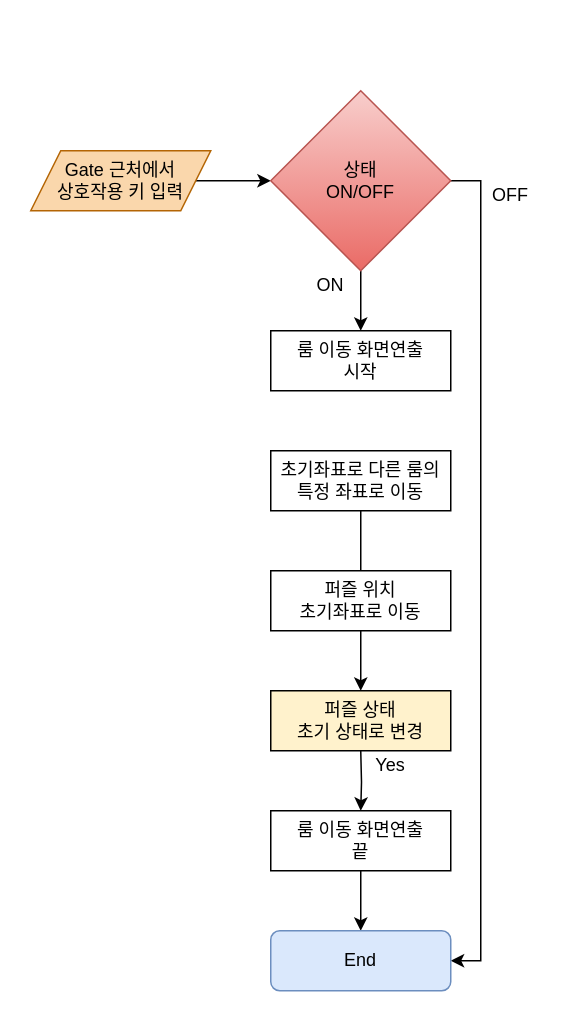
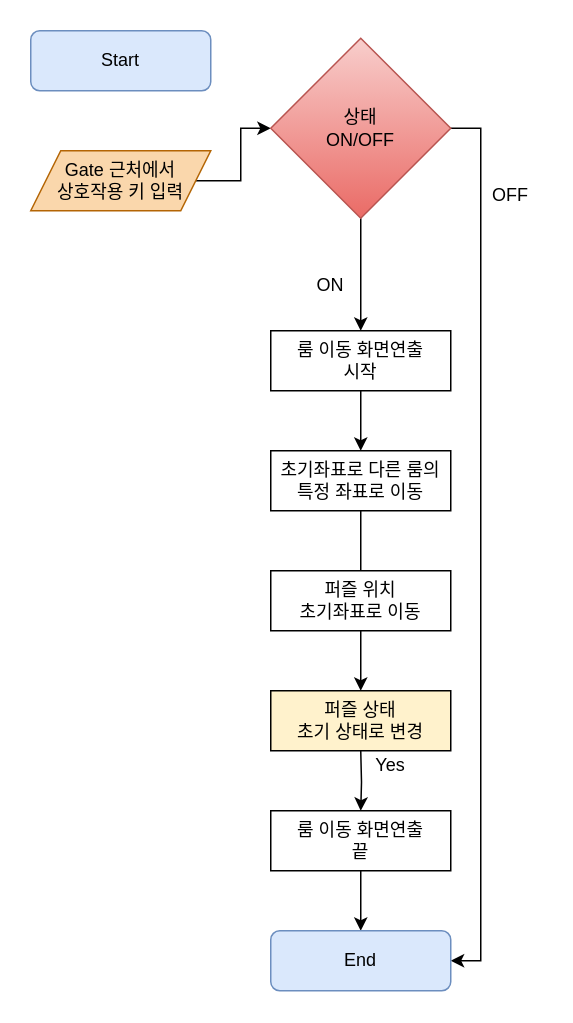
none -> (121, 61)
(361, 181) -> (361, 128)
none -> (361, 416)
